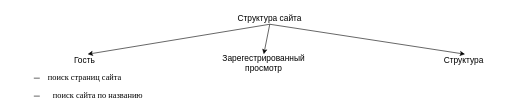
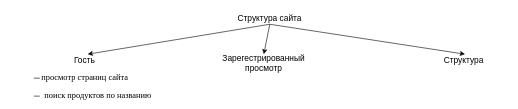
(78, 74) -> (78, 74)
(84, 87) -> (84, 87)
